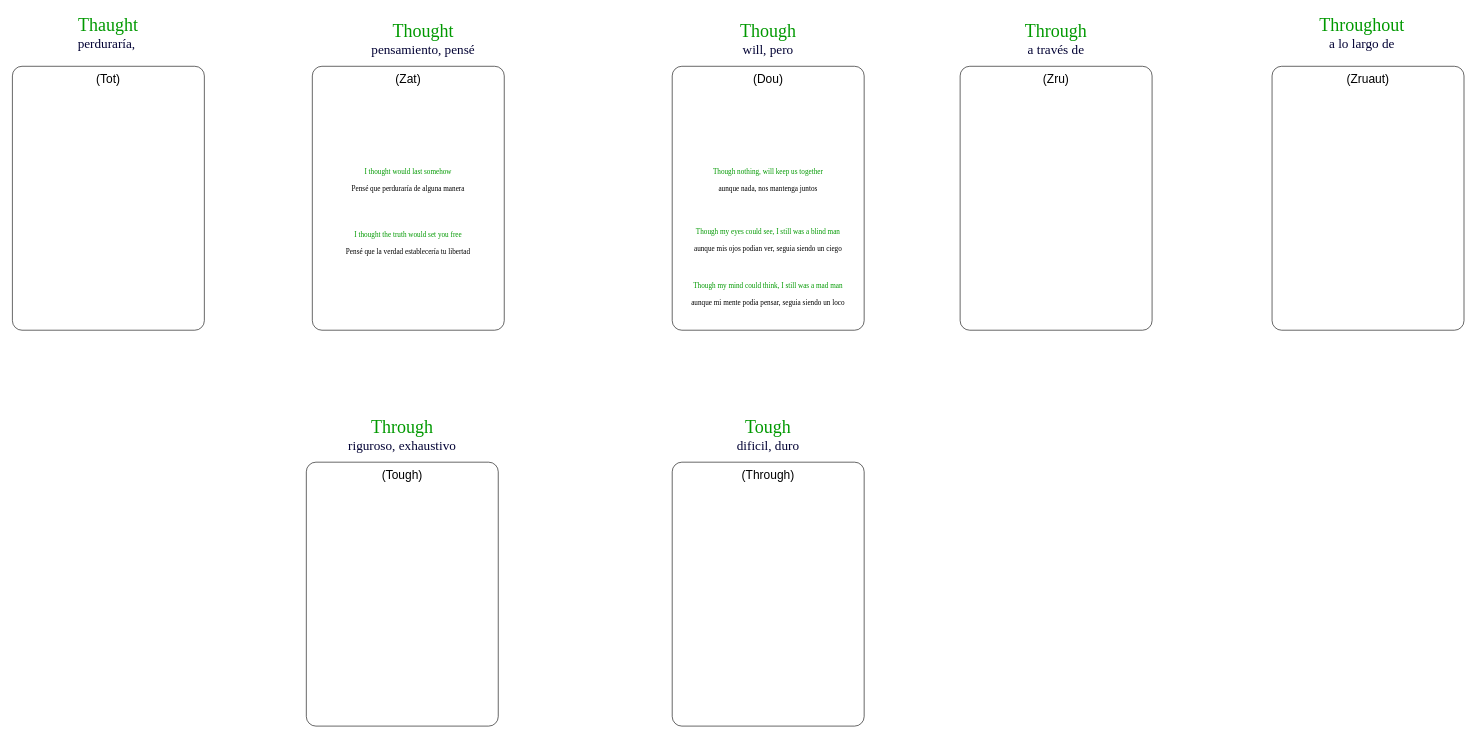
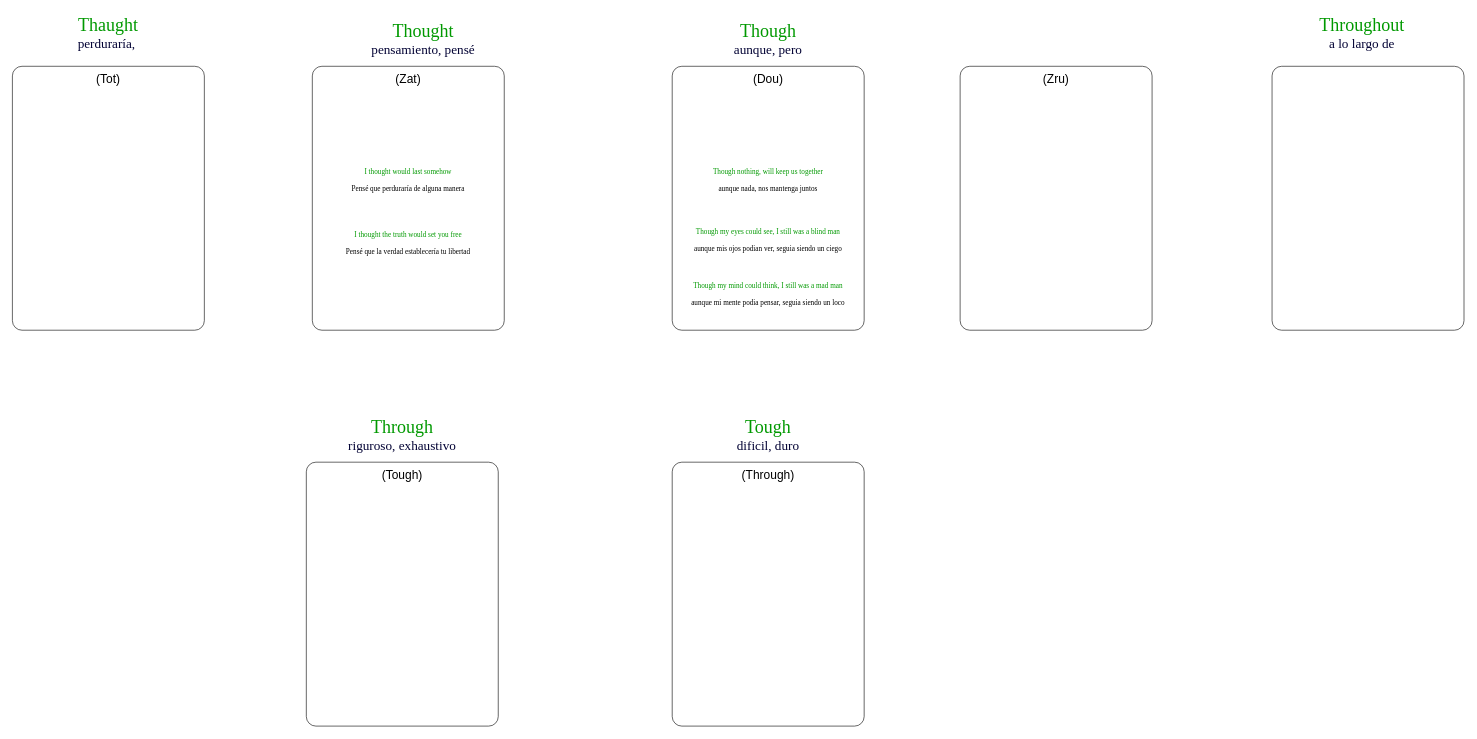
(768, 39) -> (768, 39)
(1056, 39) -> none
(1368, 78) -> none
